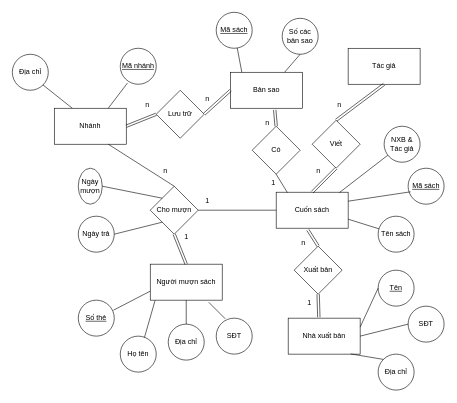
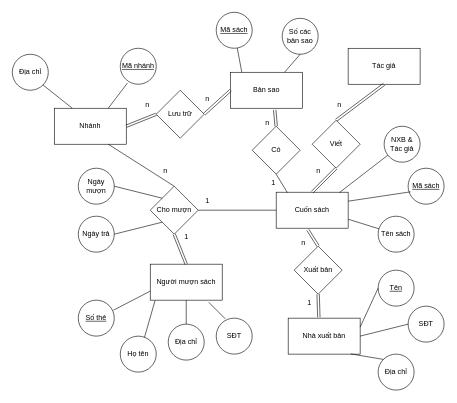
(90, 186) -> (96, 186)
